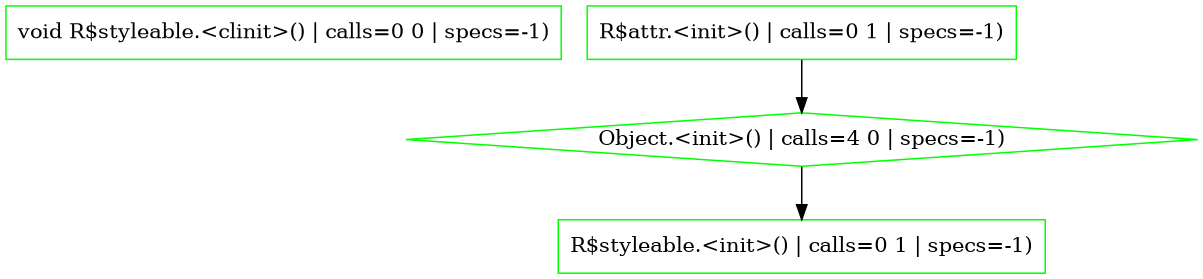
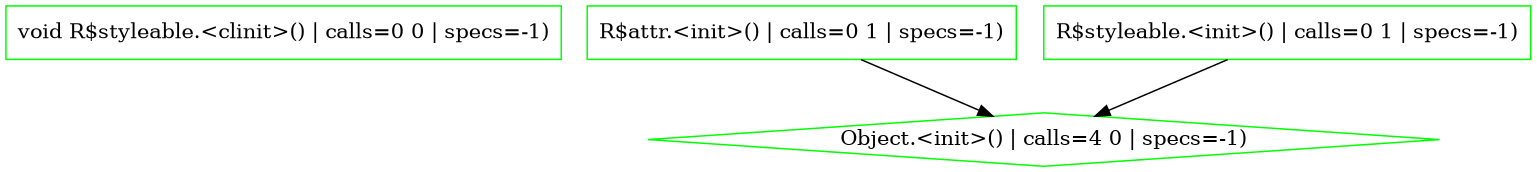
(802, 186) -> (1168, 85)
